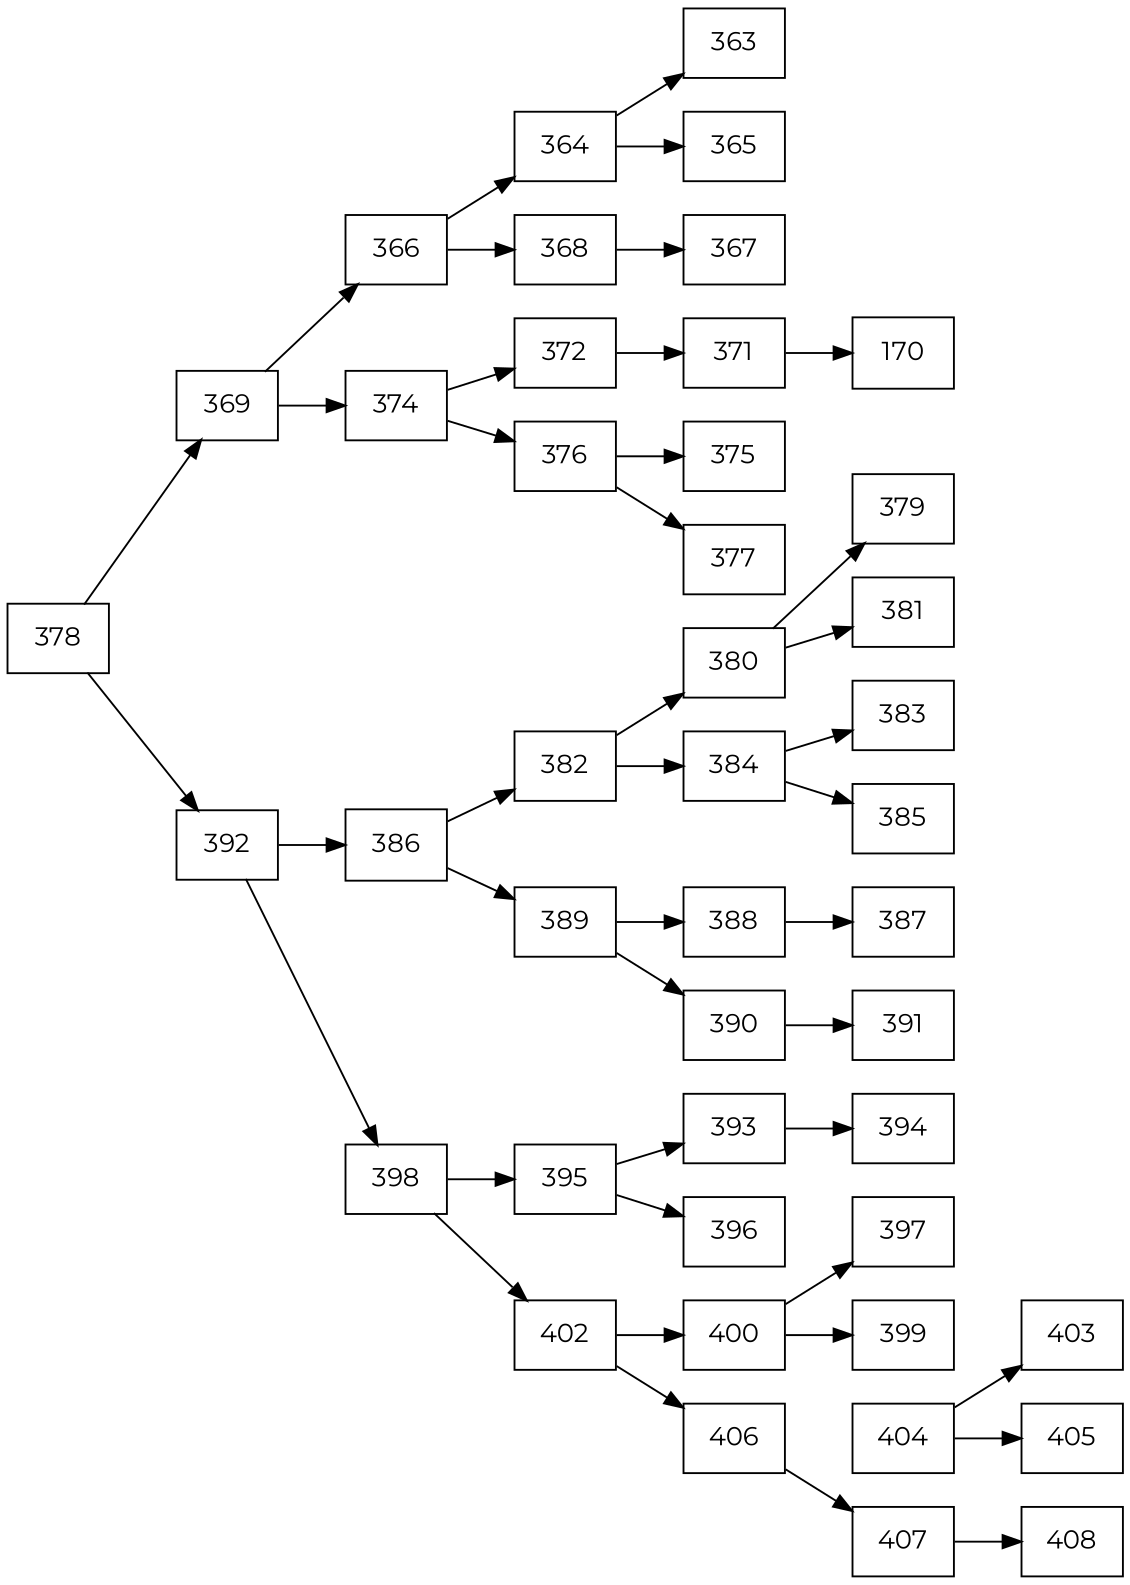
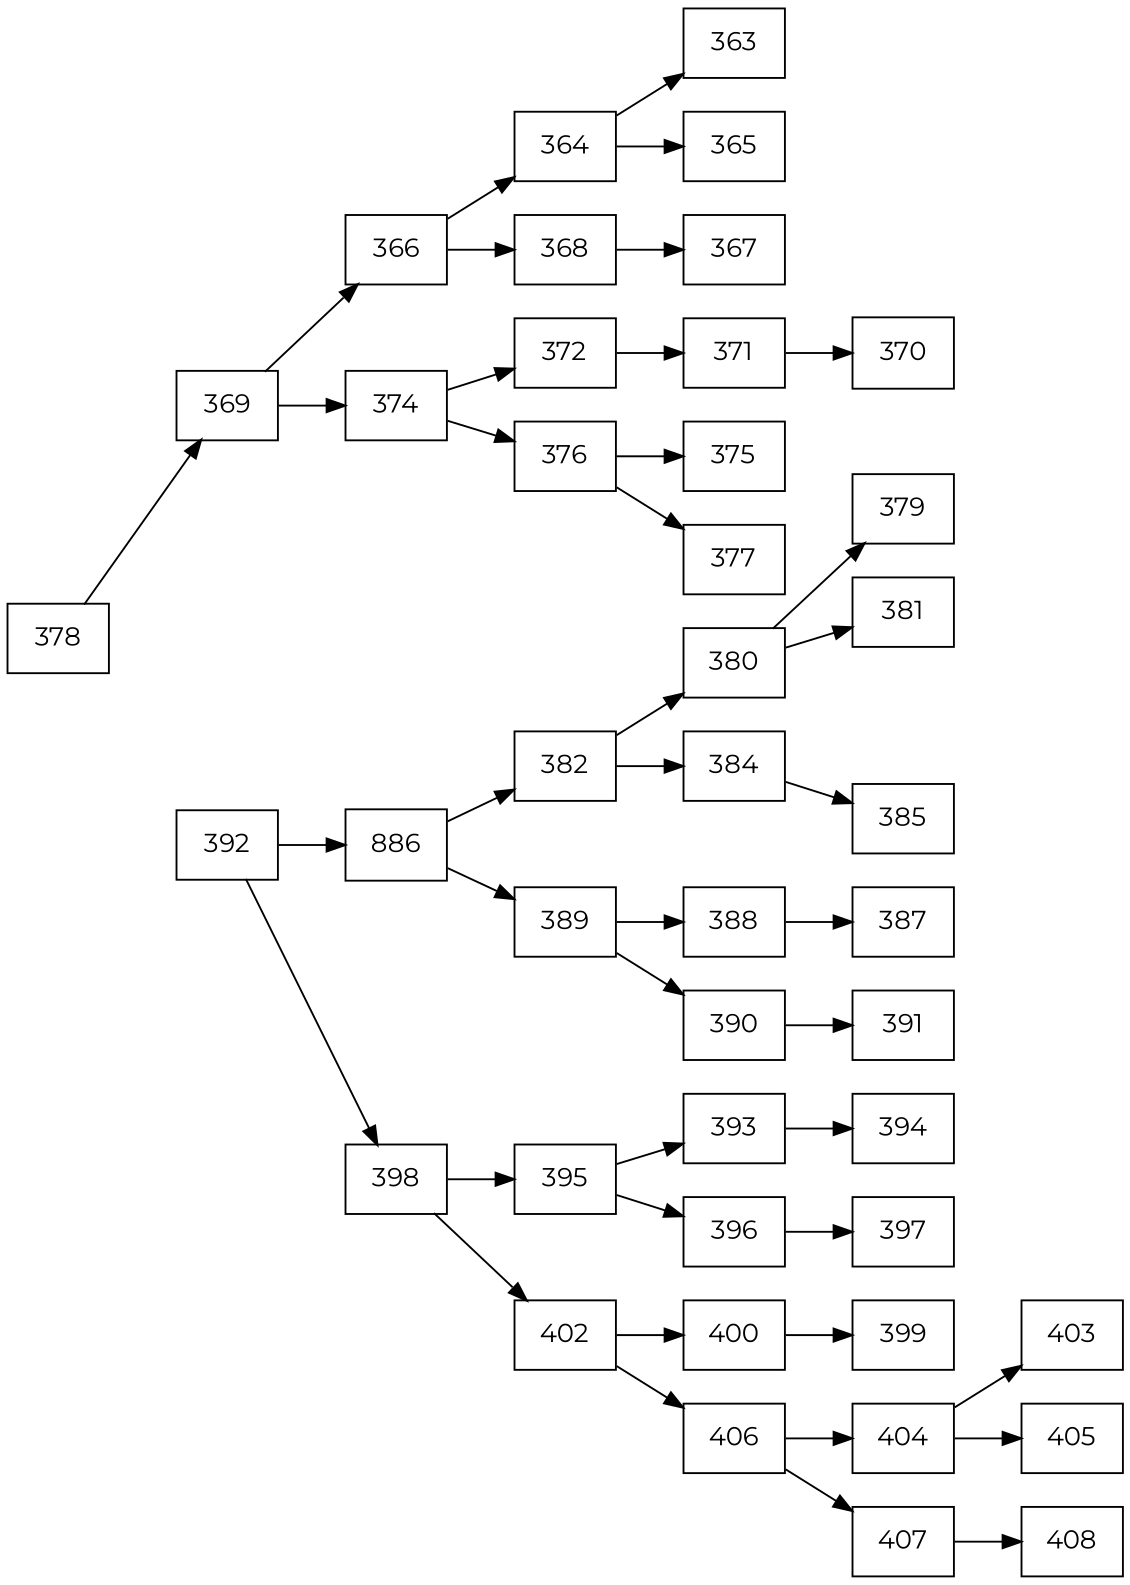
(903, 353) -> (903, 353)
(903, 715) -> none
(137, 734) -> none
(396, 845) -> (396, 845)
(811, 1288) -> (810, 1232)
none -> (810, 1438)
